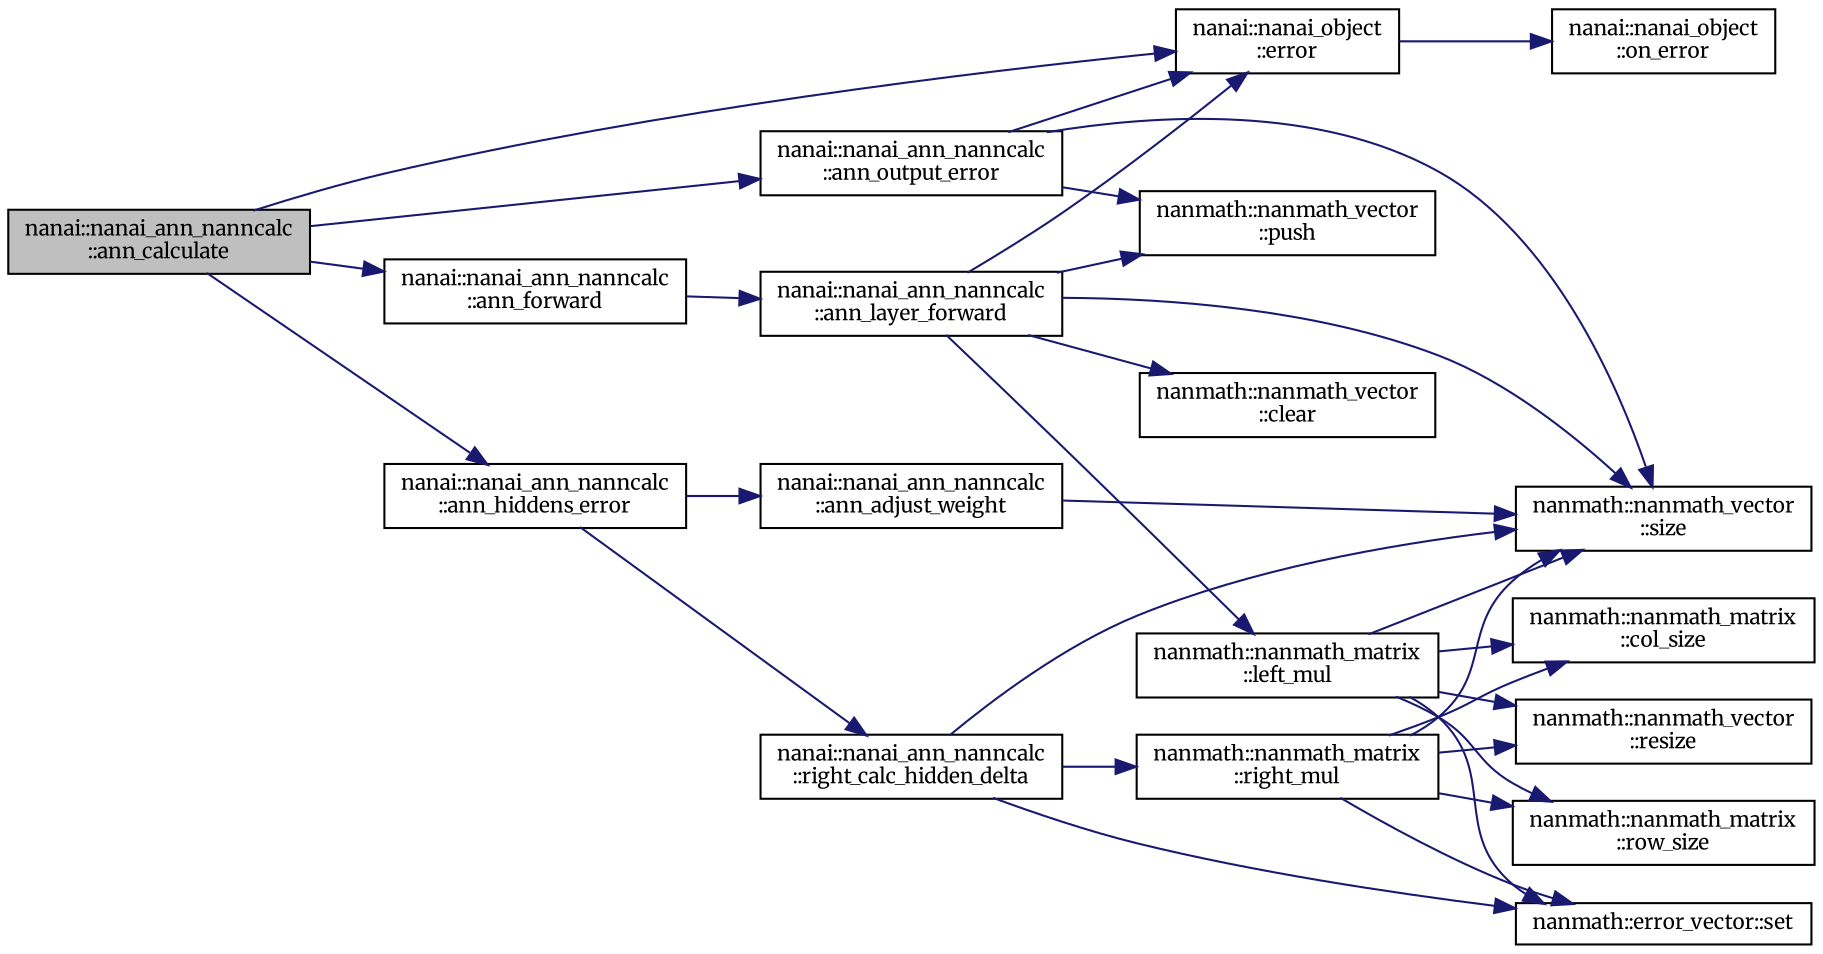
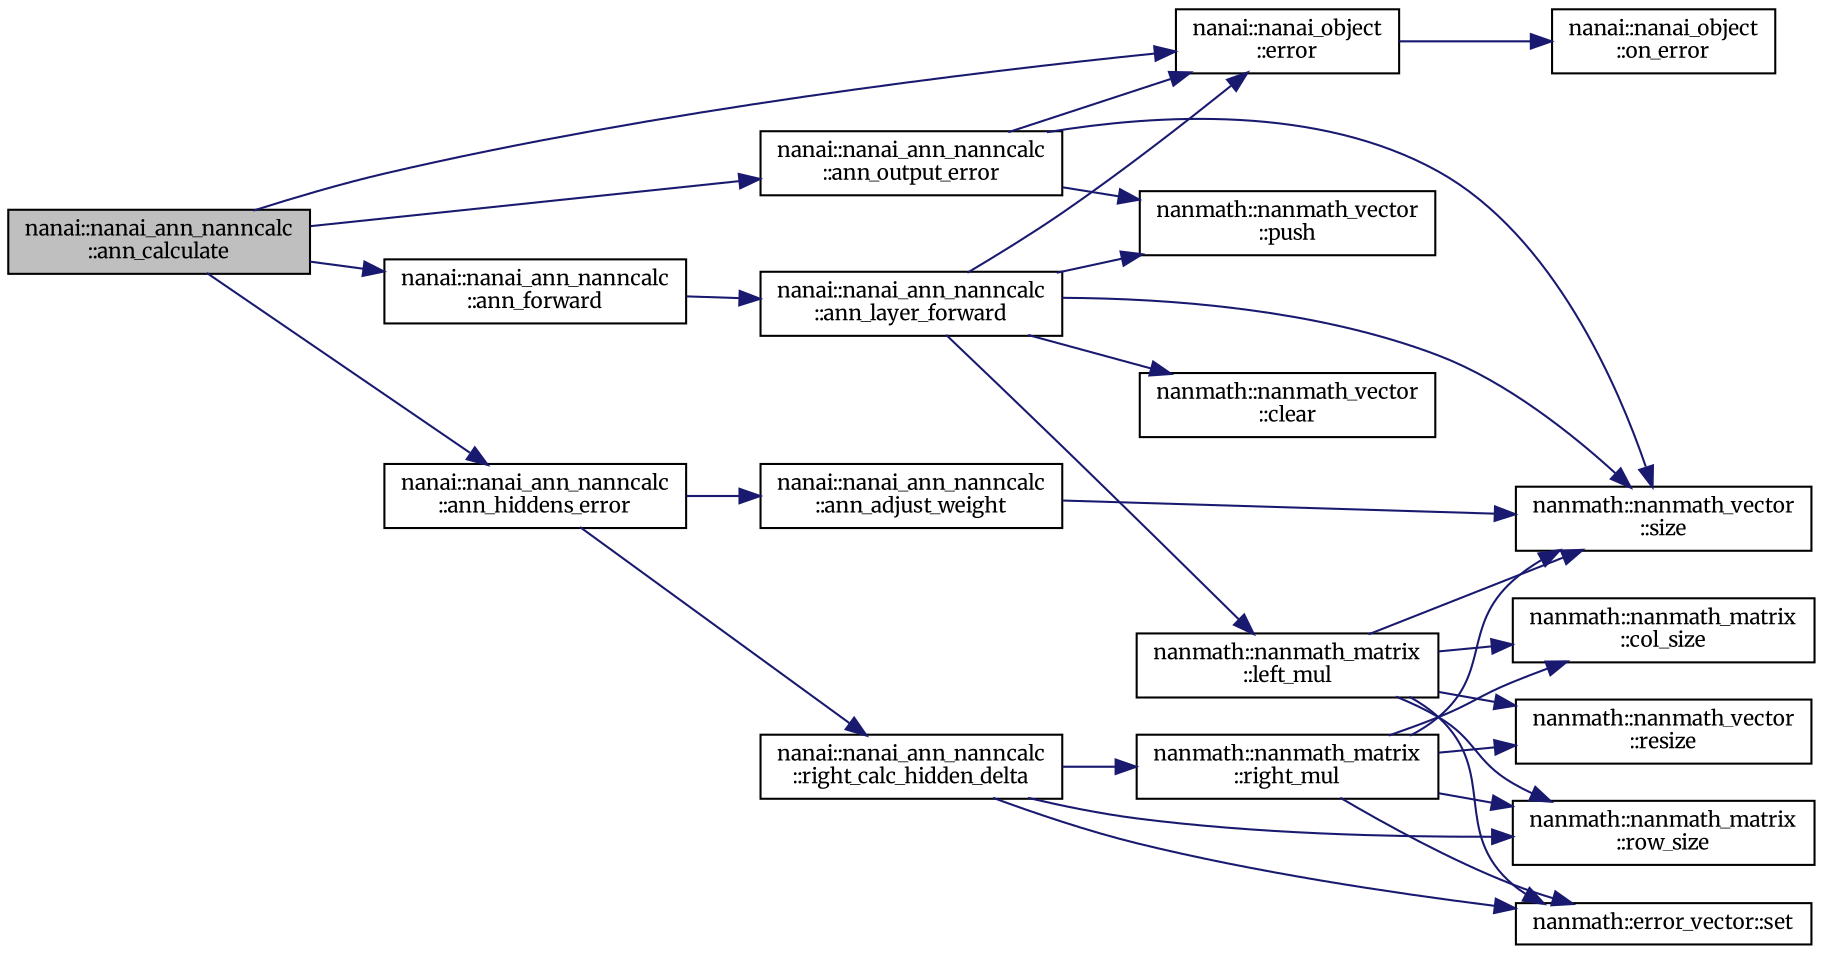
(1191, 596) -> (1259, 830)
